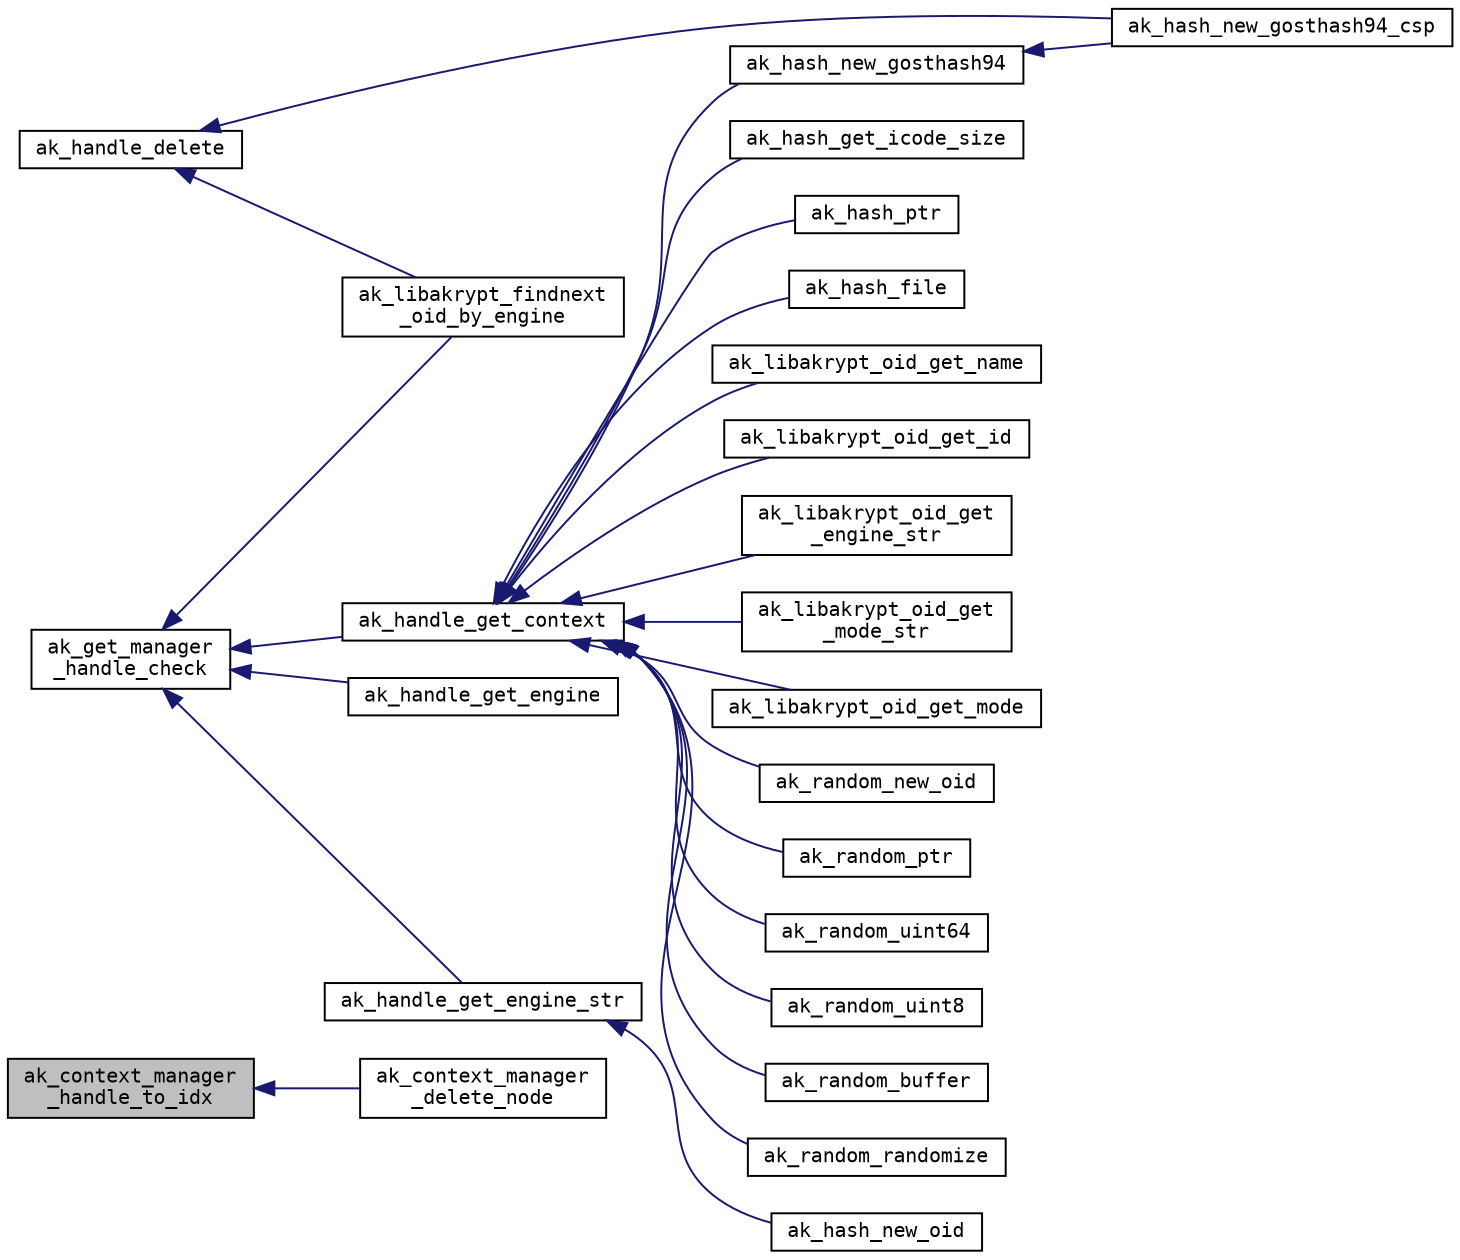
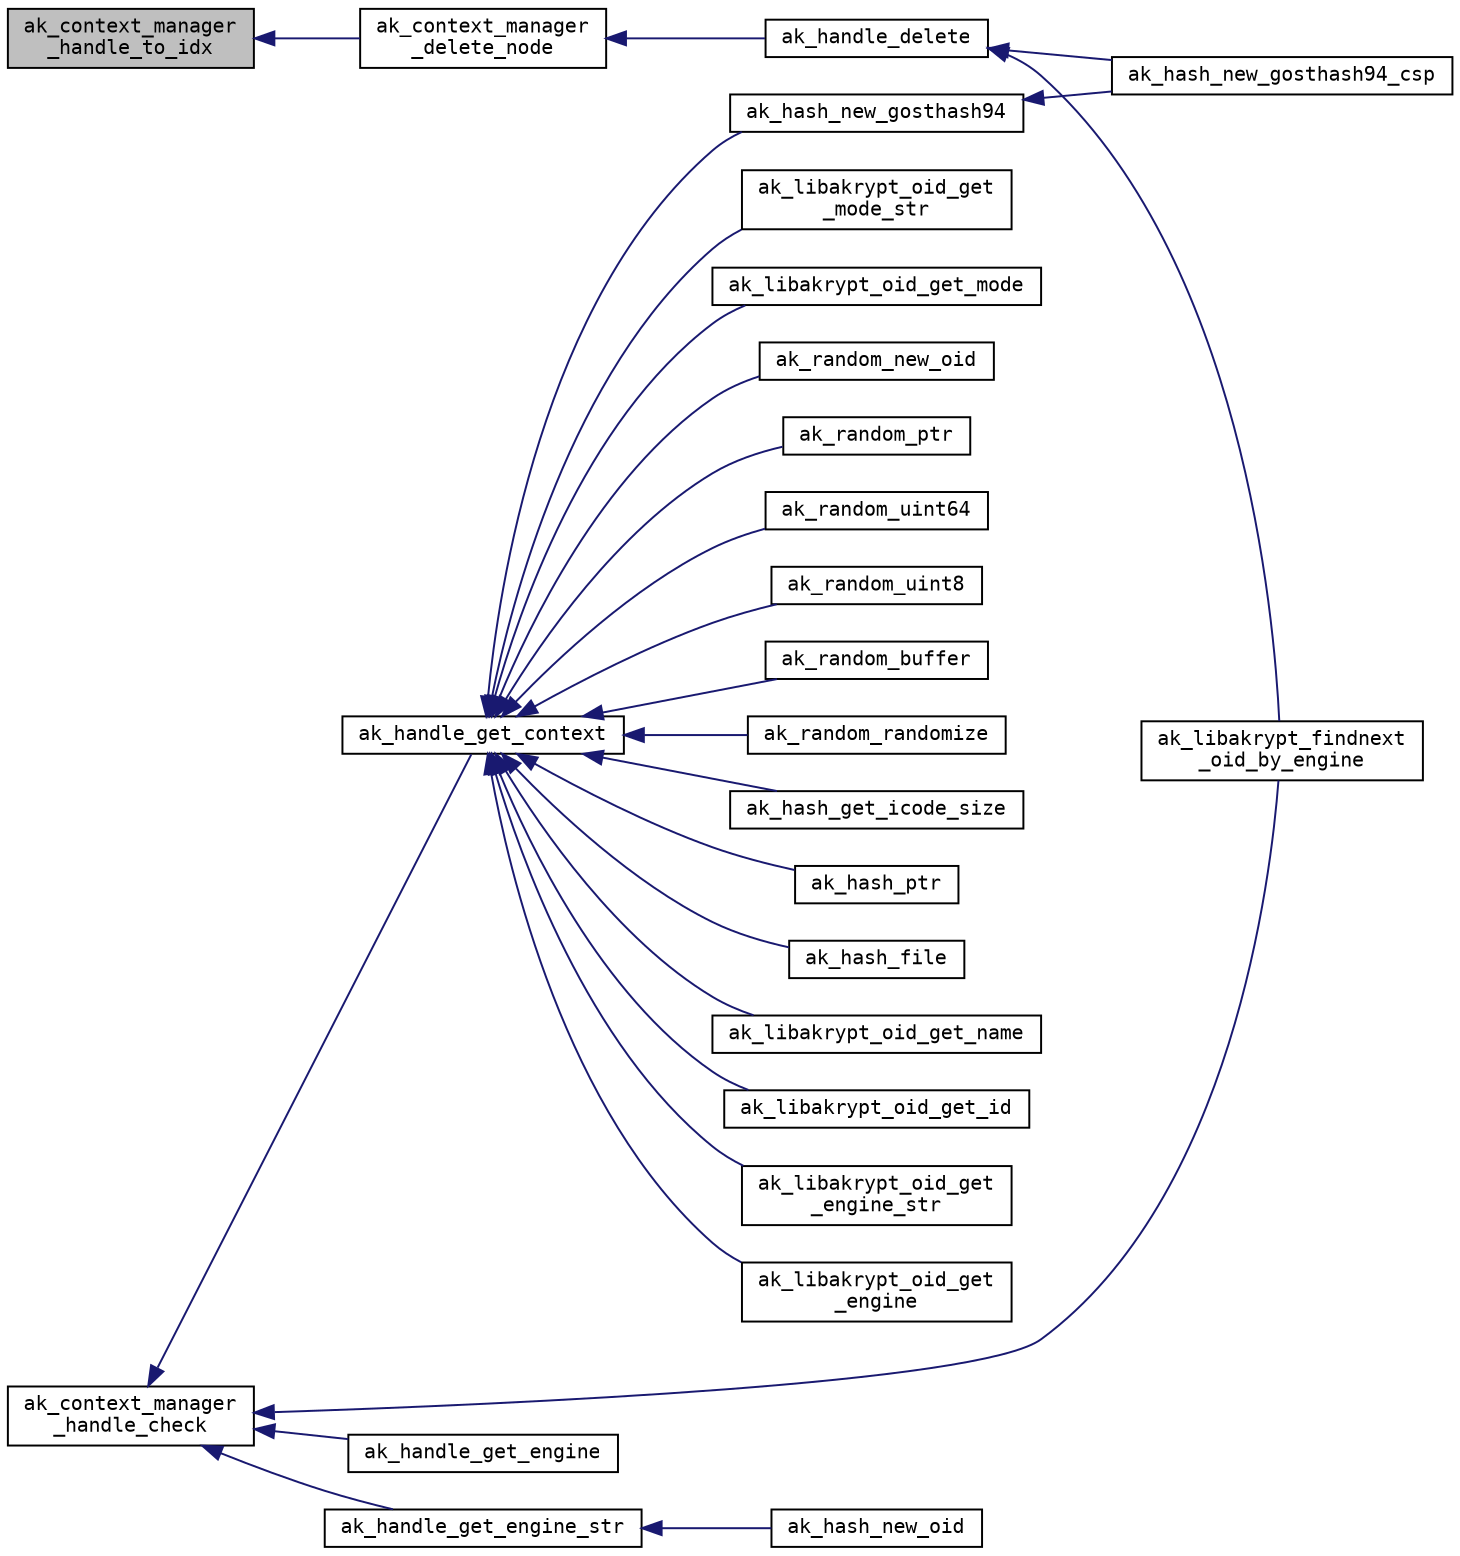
none -> (696, 38)
(131, 659) -> (131, 1416)
none -> (877, 1292)
